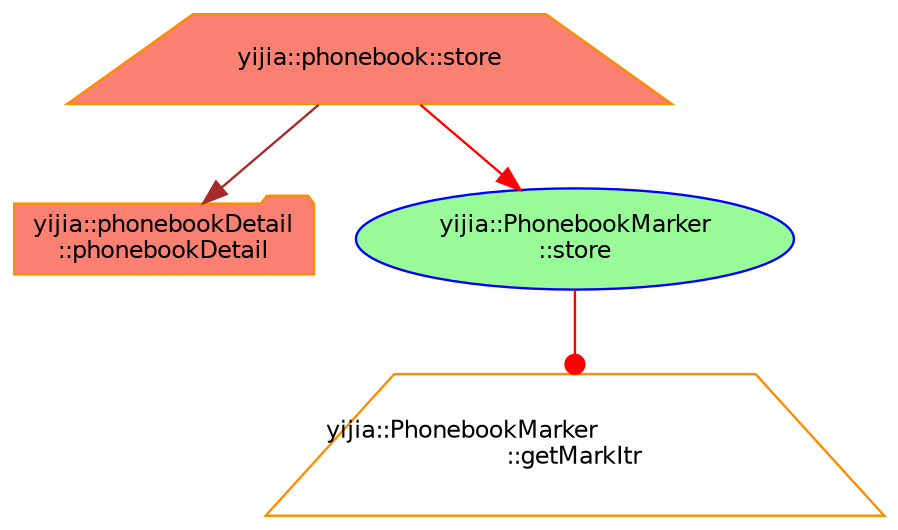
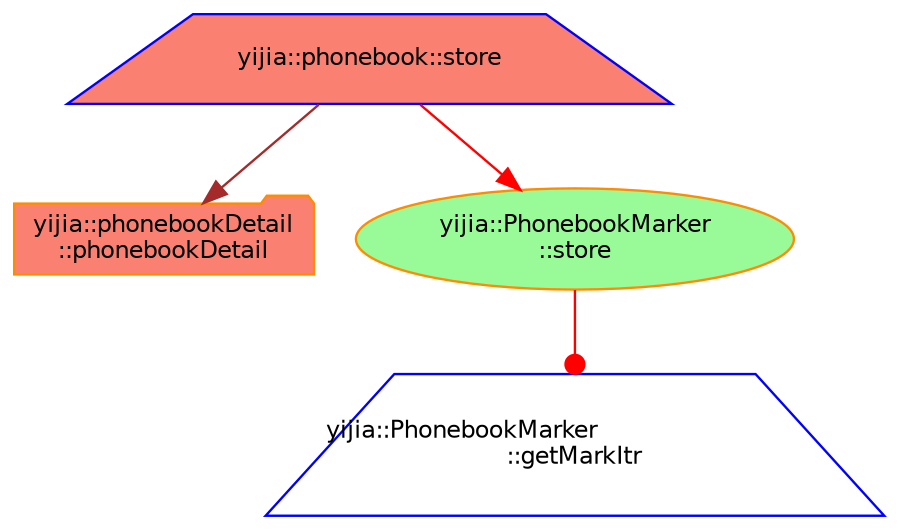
(370, 59) -> (370, 59)
(575, 239) -> (575, 239)
(575, 445) -> (575, 445)
